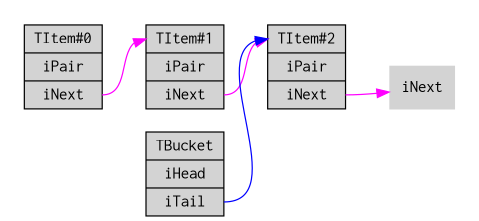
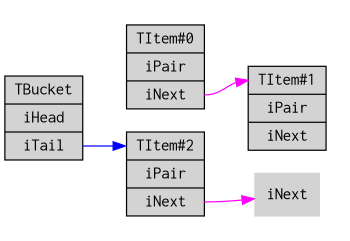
(244, 73) -> none
